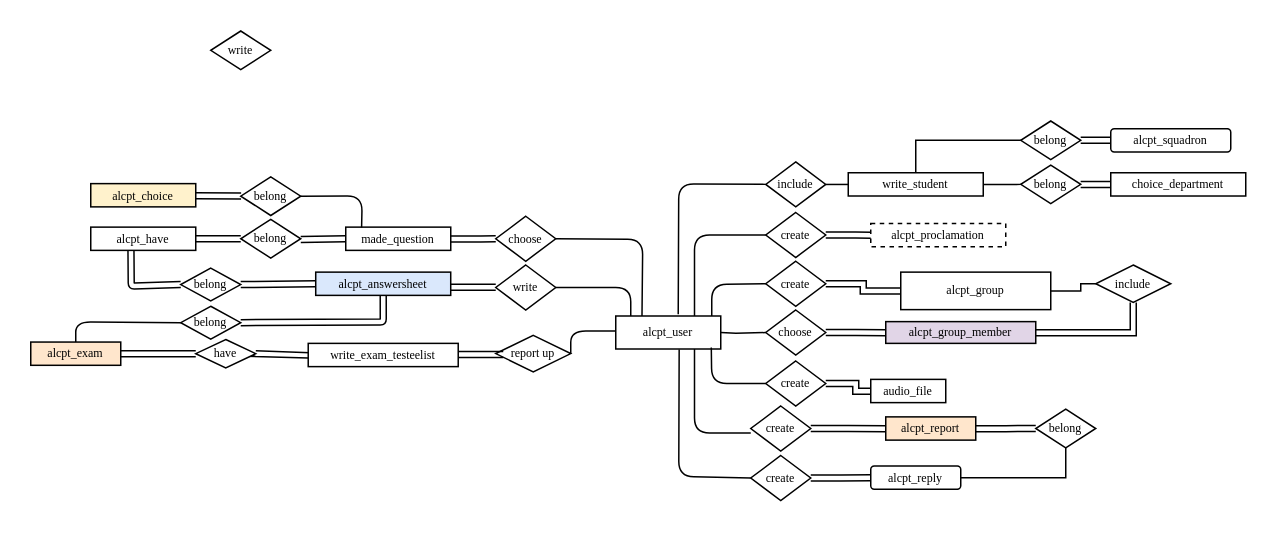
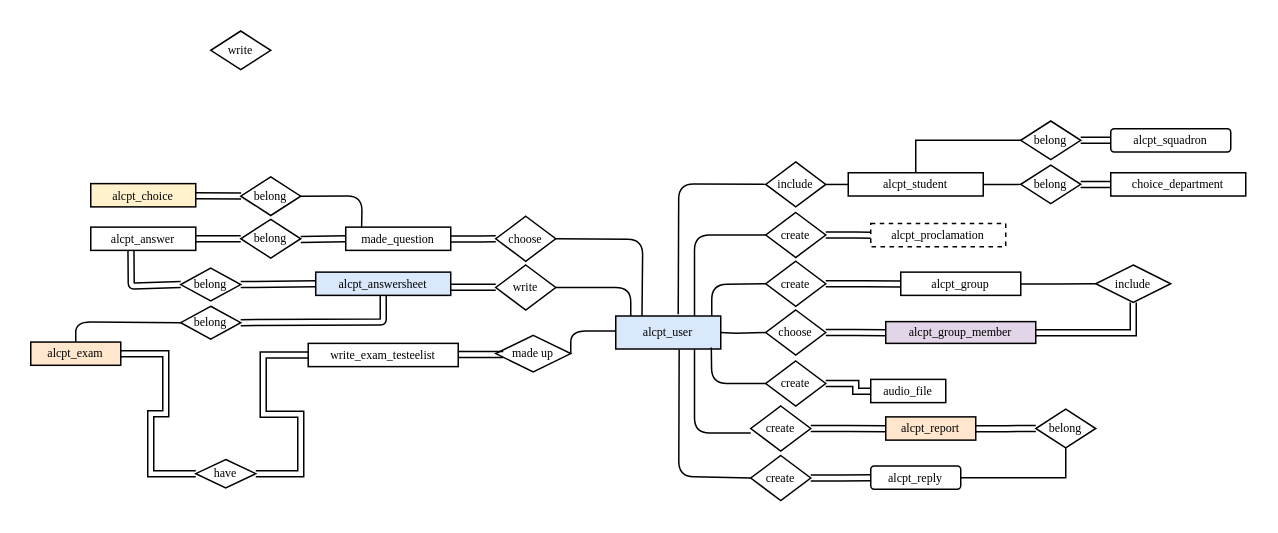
(916, 184) -> (916, 184)
(143, 239) -> (143, 239)
(976, 291) -> (961, 284)
(668, 332) -> (668, 332)
(226, 353) -> (226, 473)
(533, 353) -> (533, 353)
